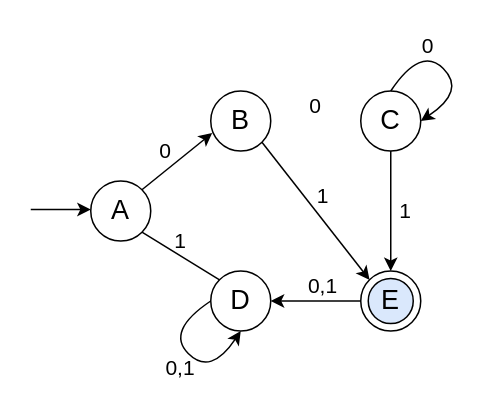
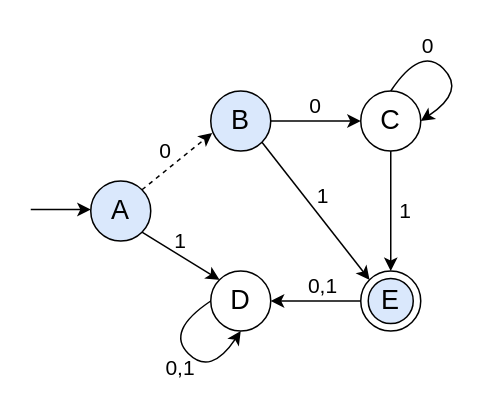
(241, 121) -> (241, 121)
none -> (311, 121)
(174, 164) -> (174, 164)
(121, 211) -> (121, 211)
(214, 276) -> (210, 273)
